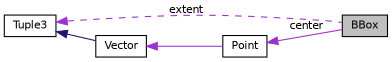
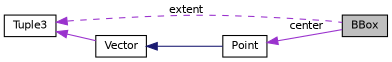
(81, 37) -> (81, 37)
(190, 46) -> (190, 46)
